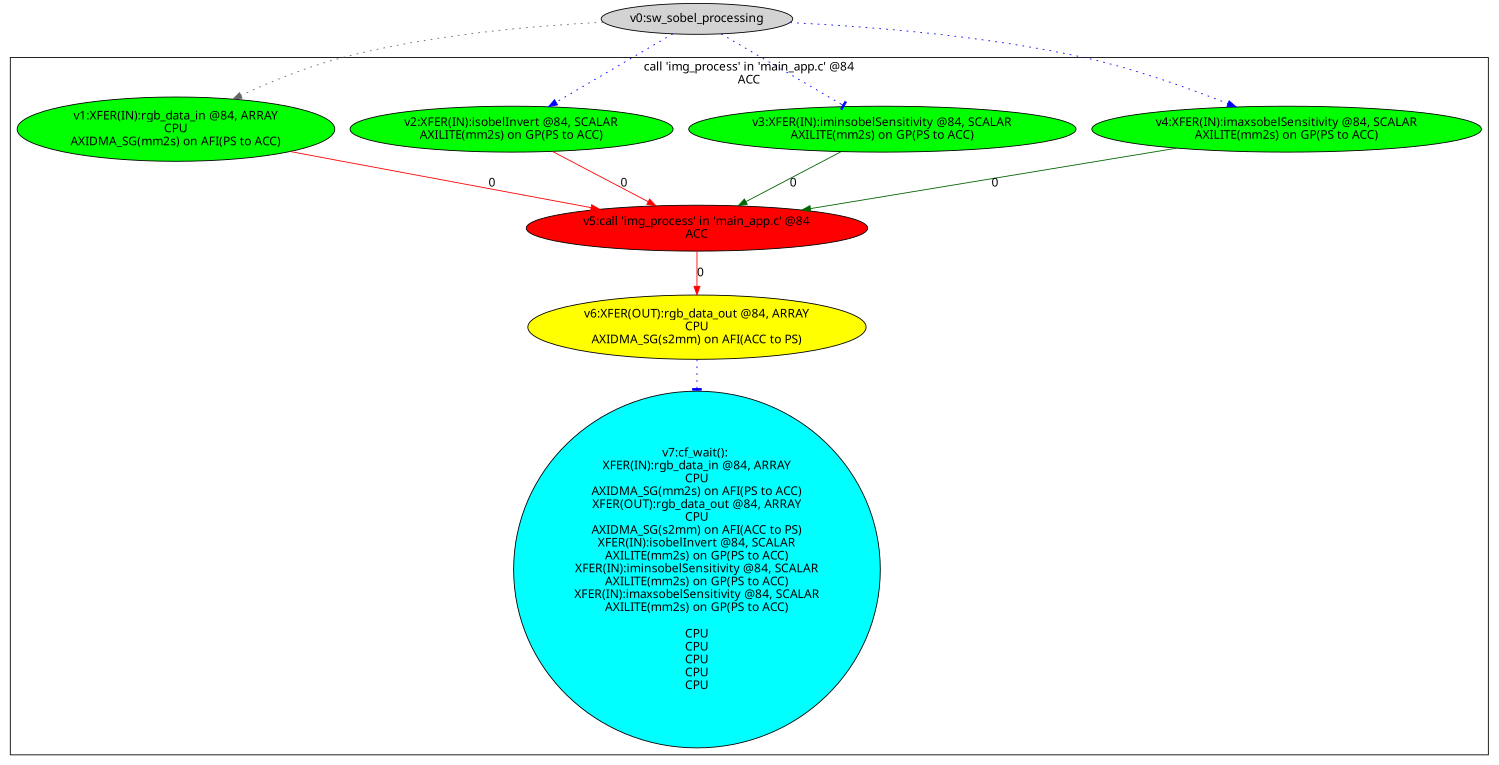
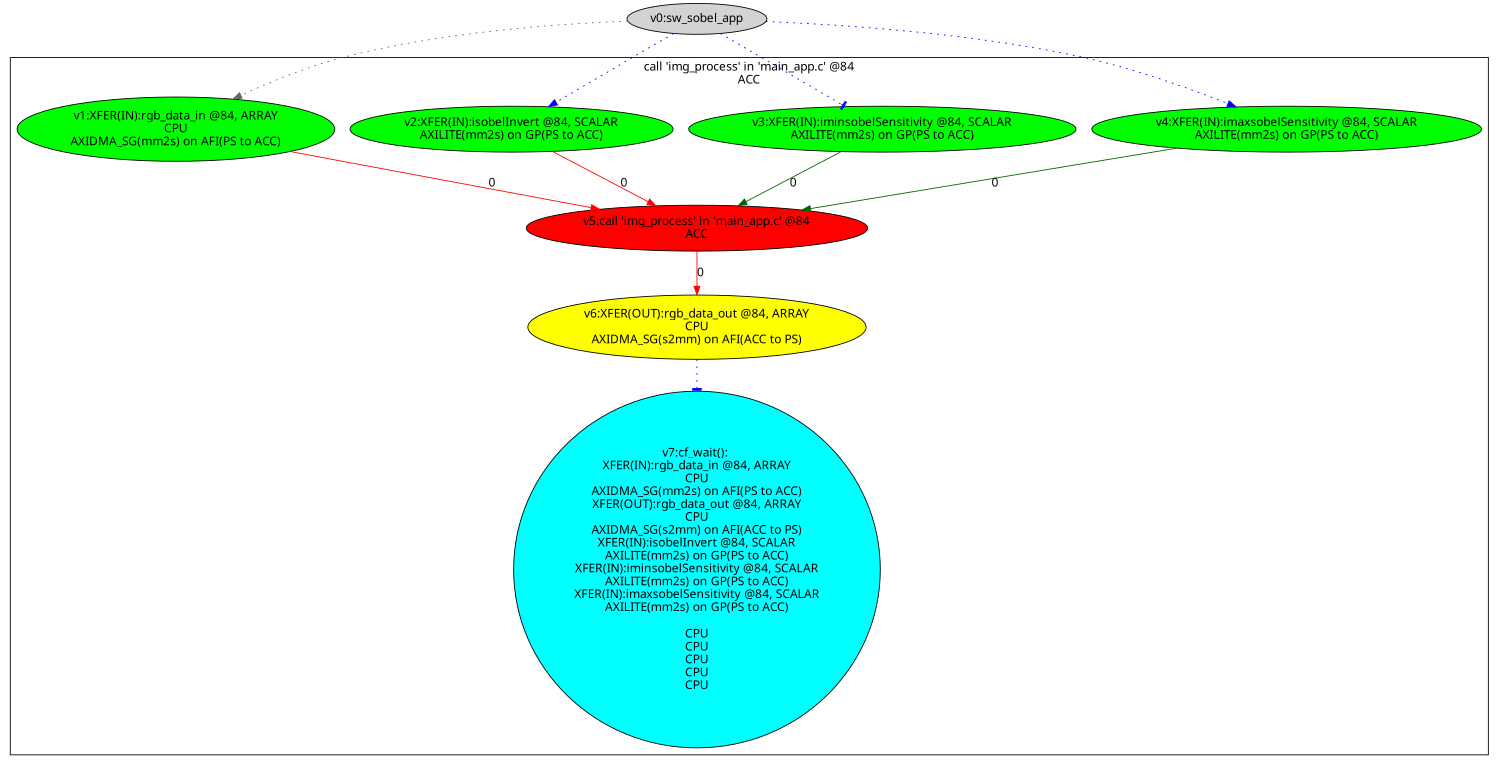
(697, 19) -> (697, 19)
